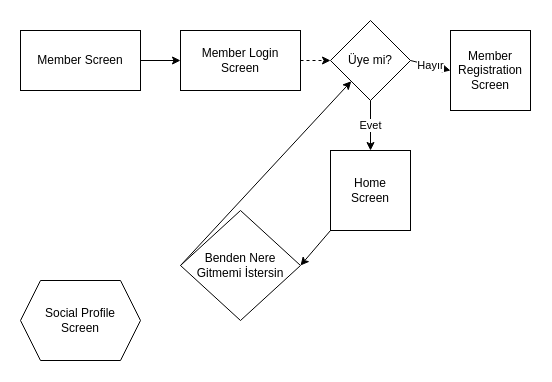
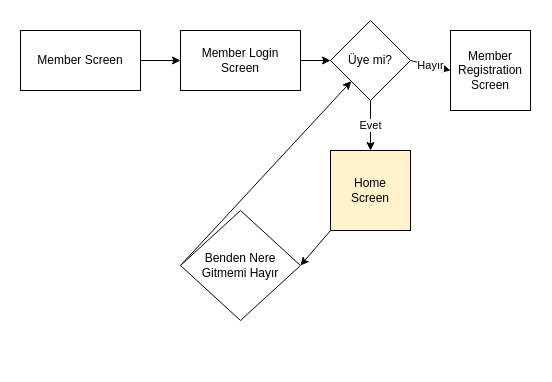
(313, 61) -> (313, 61)
(371, 191) -> (371, 191)
(241, 266) -> (241, 266)
(81, 321) -> none
